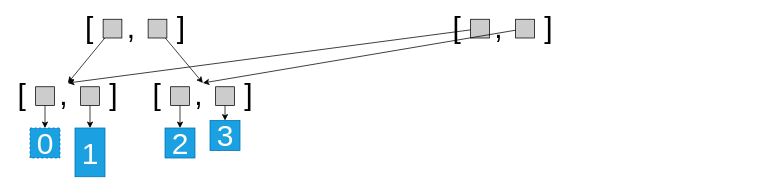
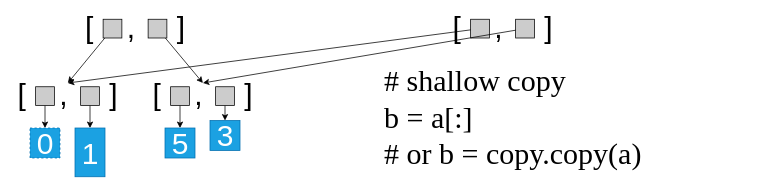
none -> (563, 117)
(180, 143) -> (180, 143)
